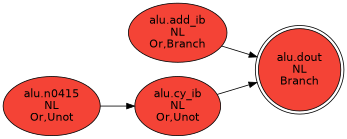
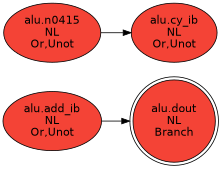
(178, 33) -> (52, 121)
(233, 90) -> none
